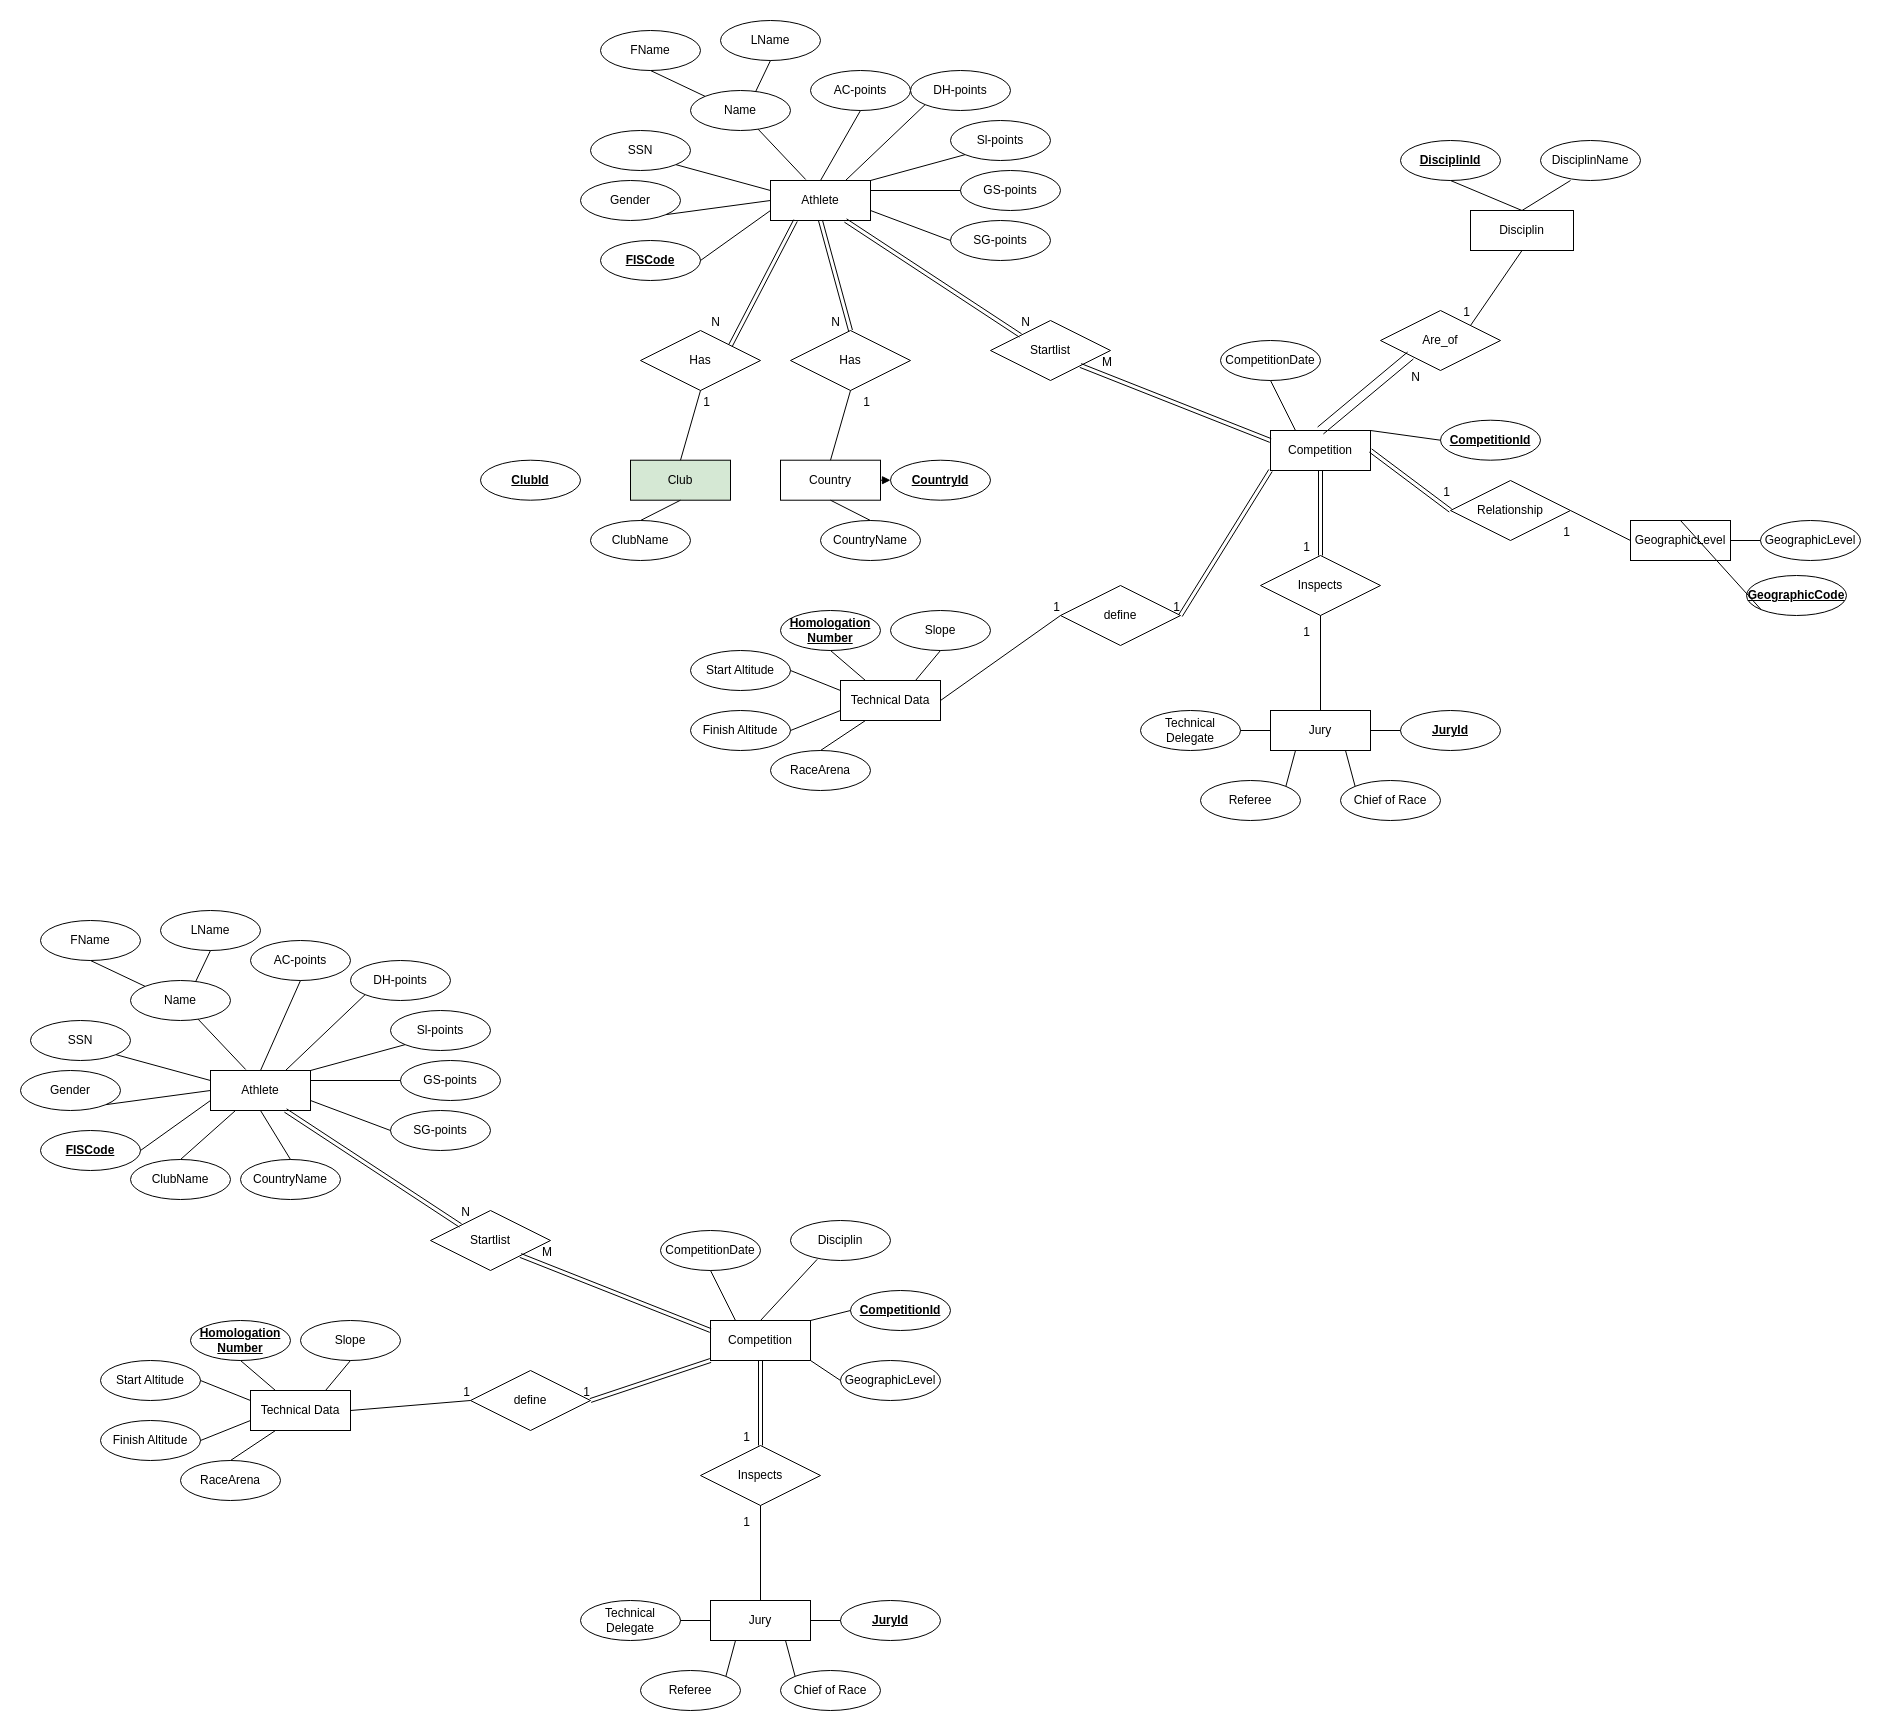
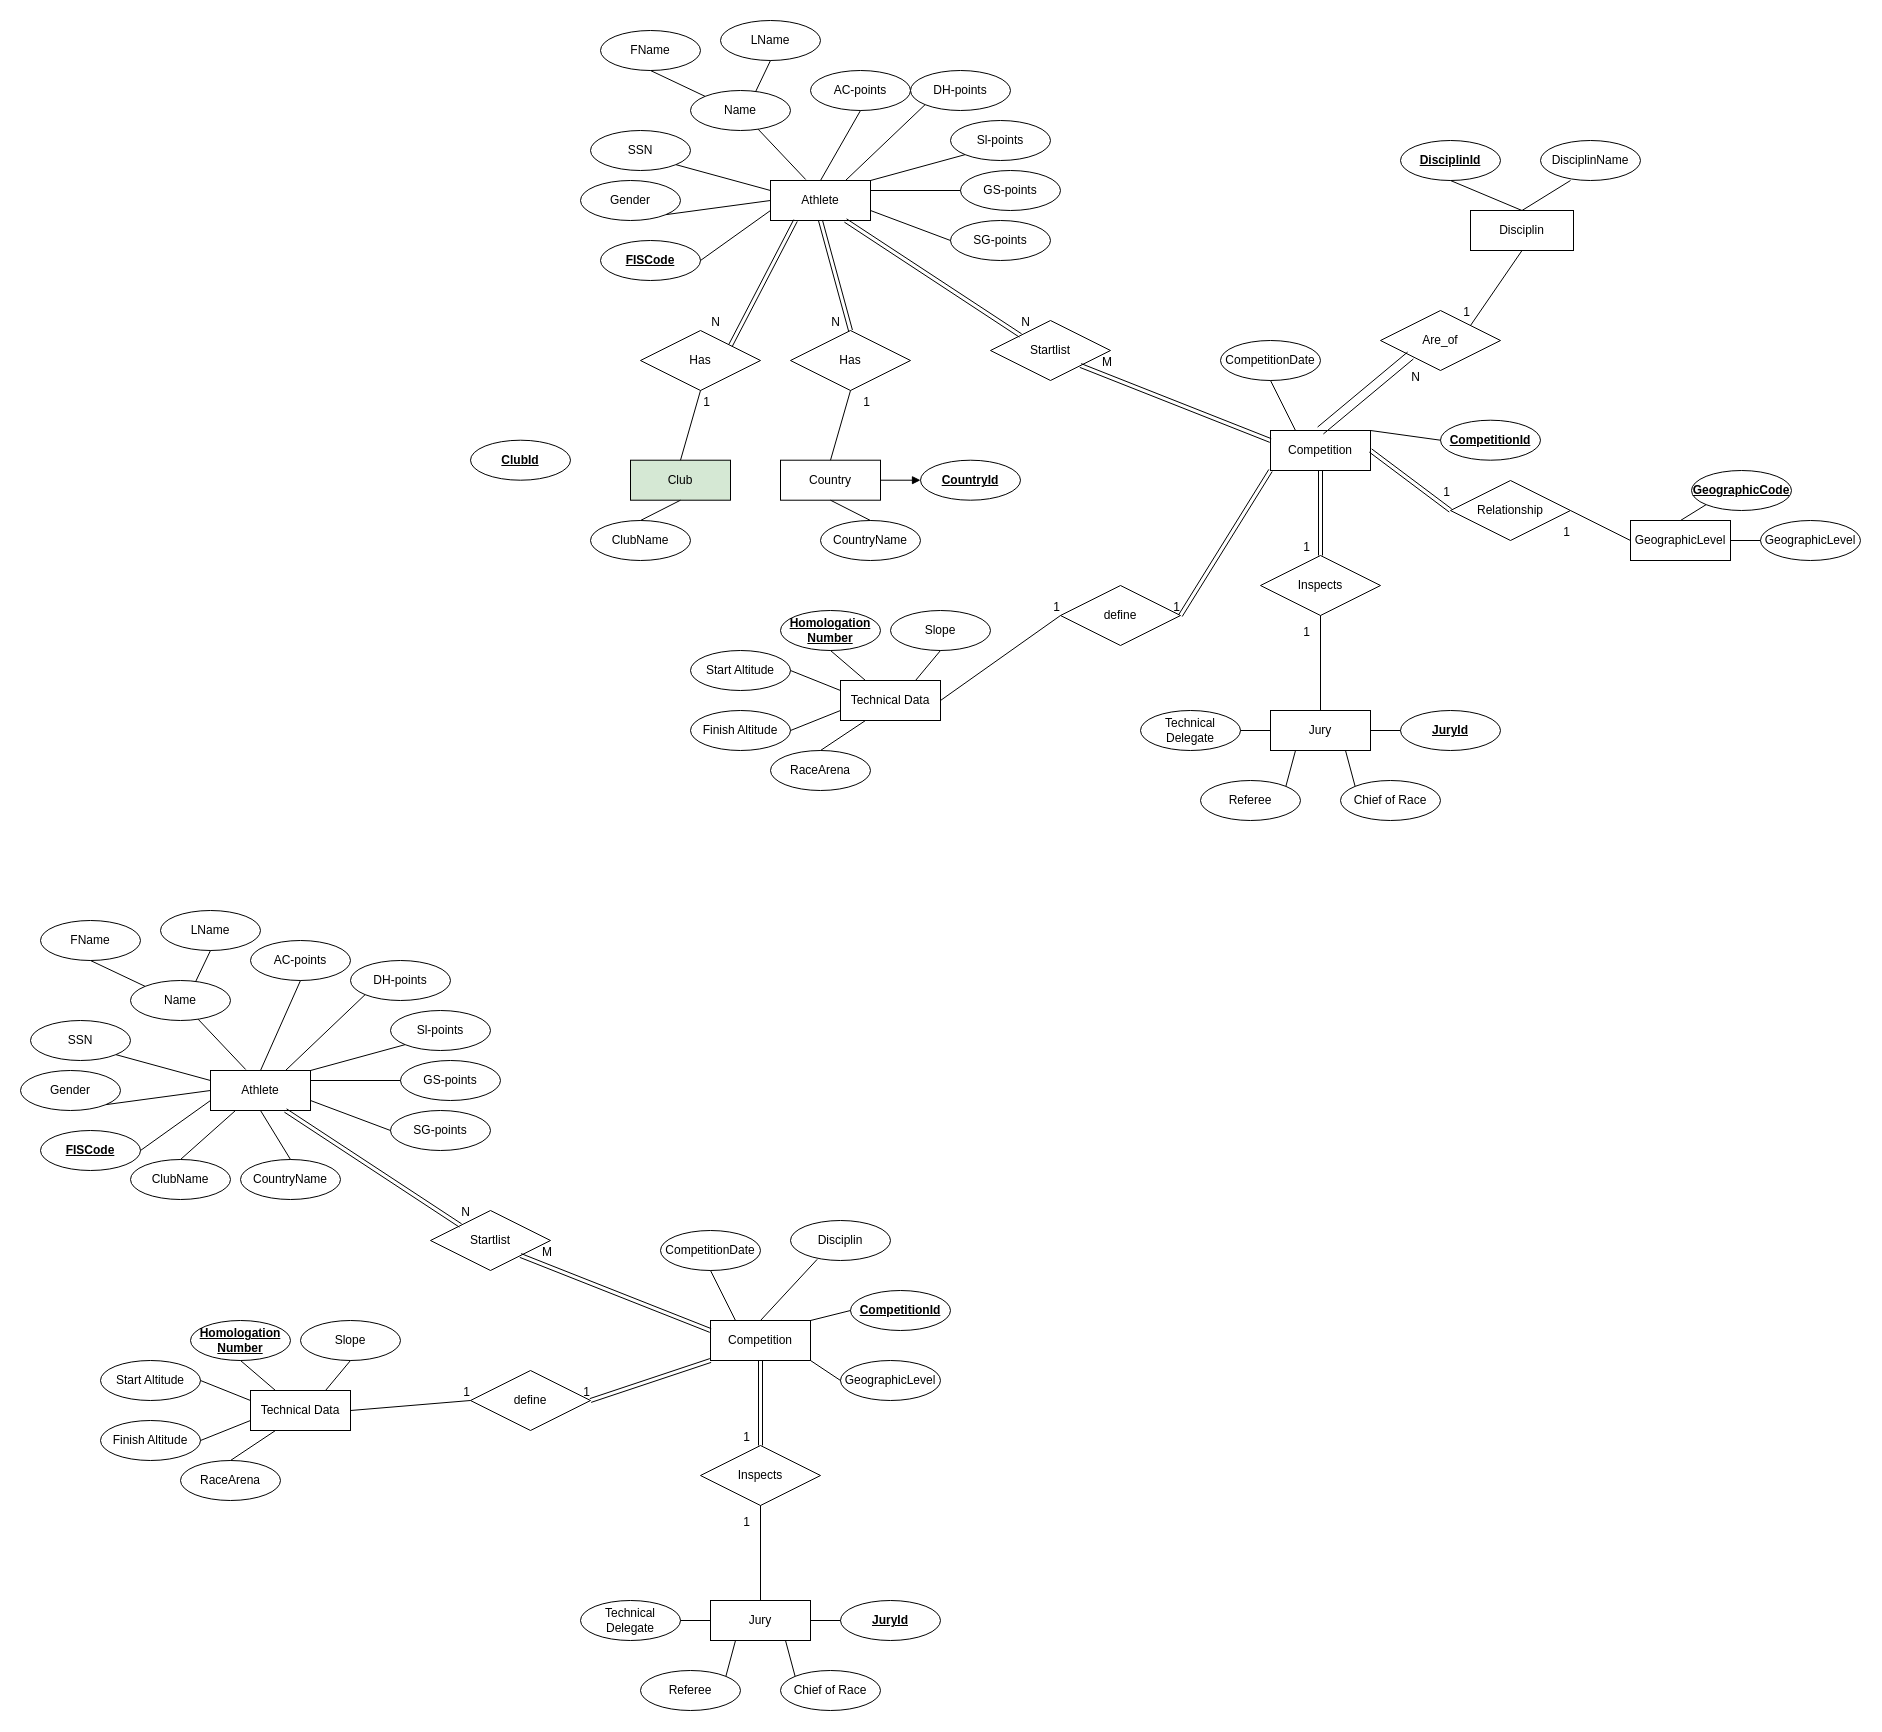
(531, 480) -> (521, 460)
(941, 480) -> (971, 480)
(1797, 596) -> (1742, 491)
